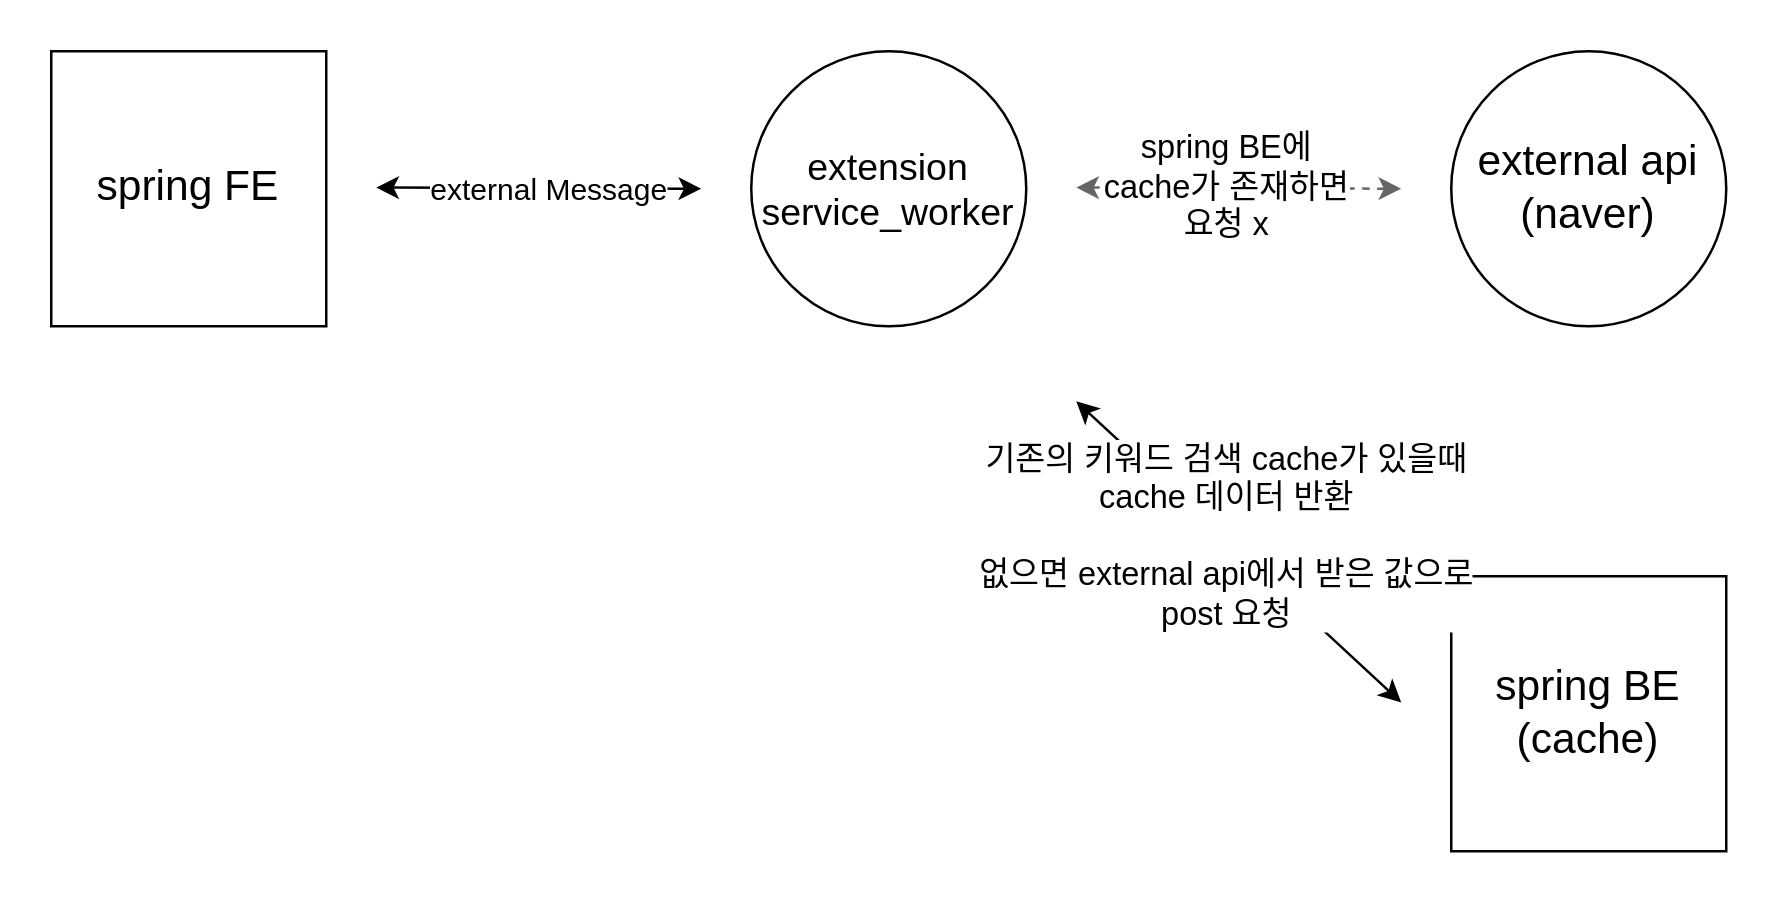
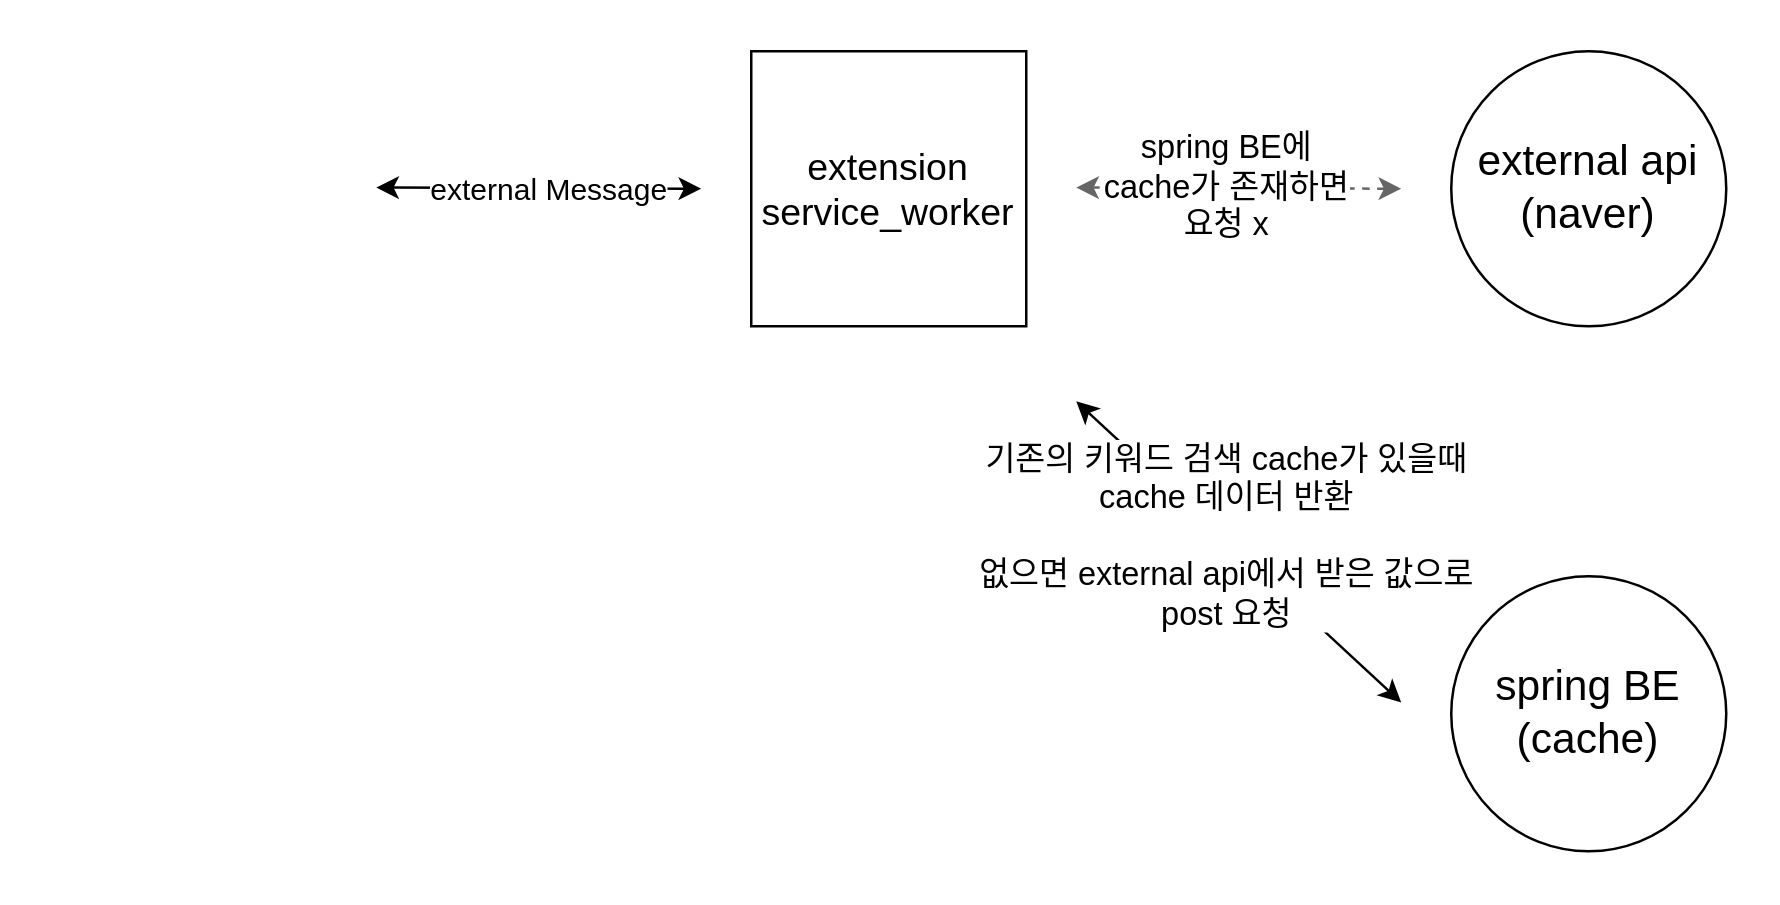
(189, 189) -> none
(889, 189) -> (889, 189)
(1589, 714) -> (1589, 714)
